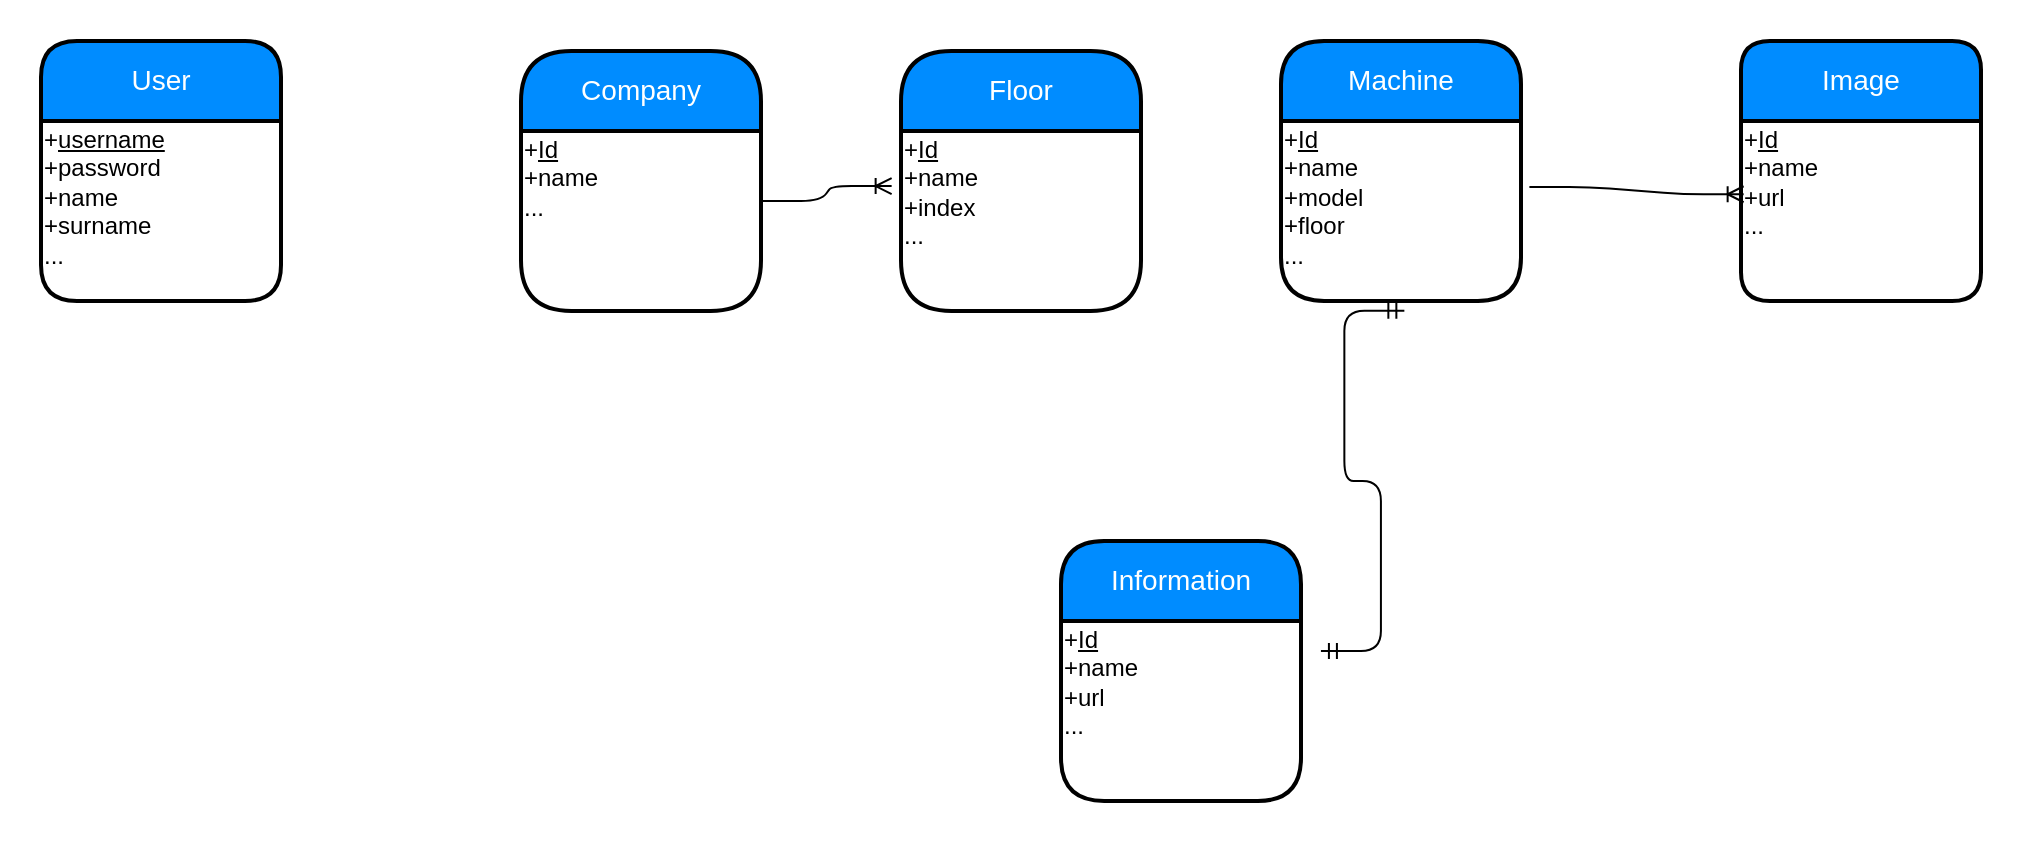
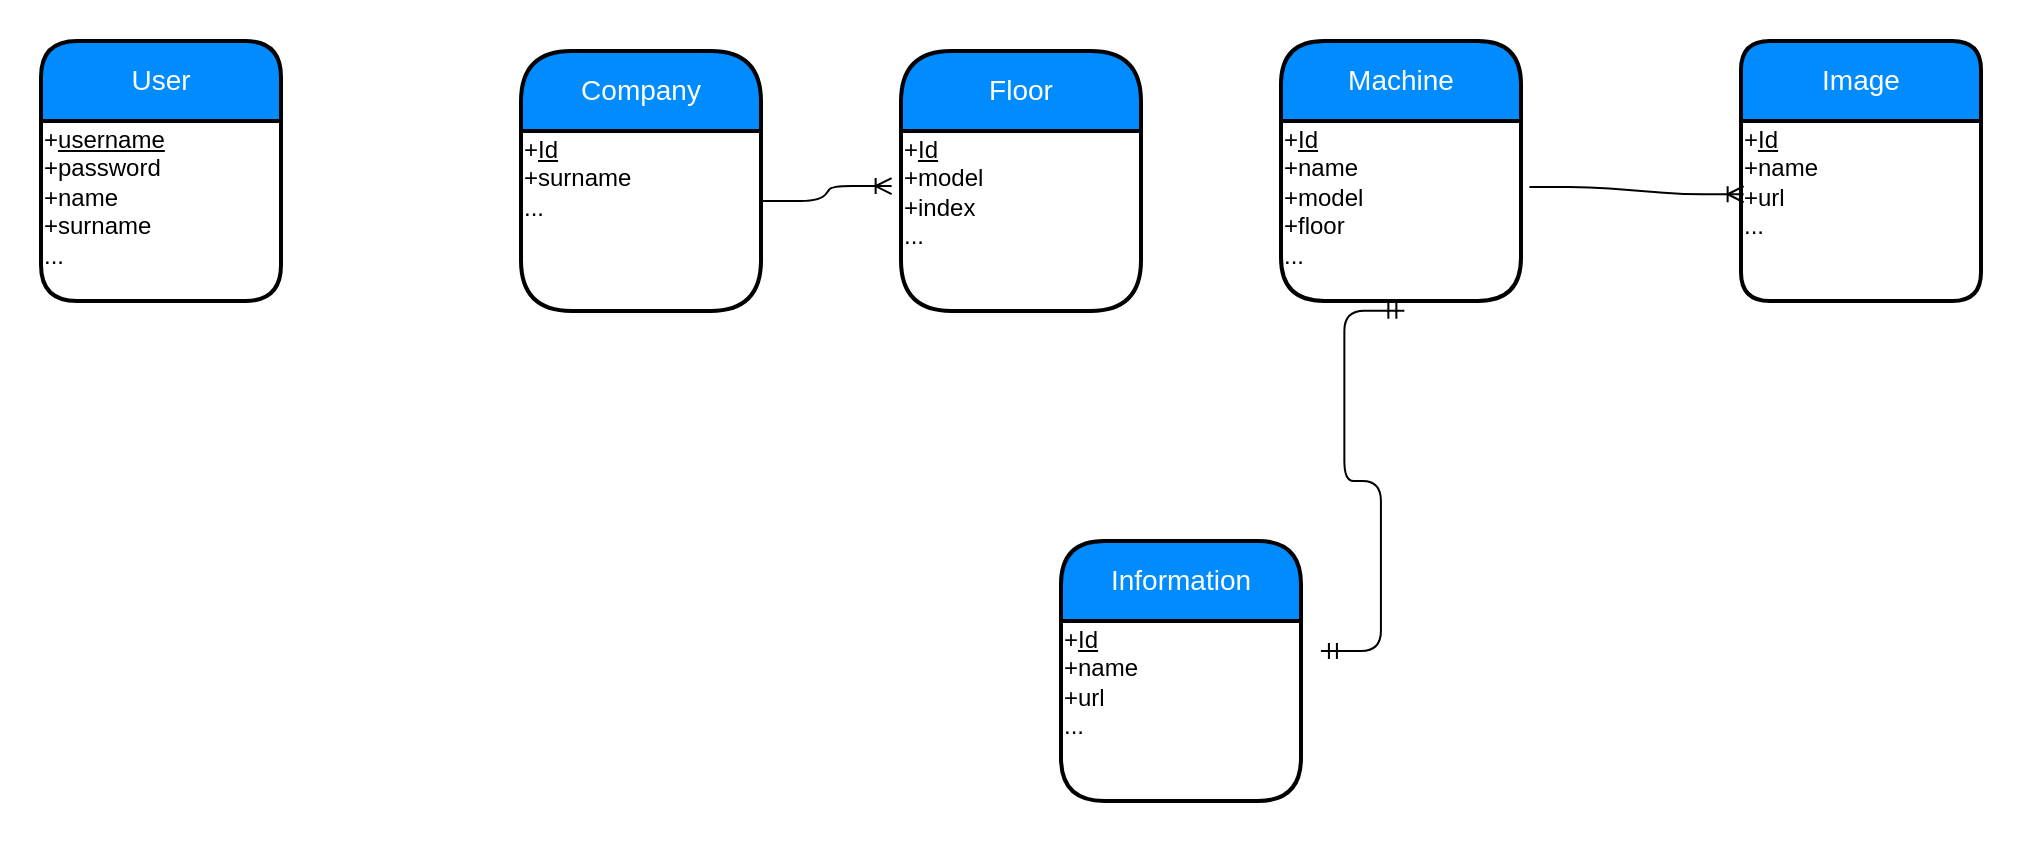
(559, 180) -> (579, 180)
(942, 195) -> (942, 195)
